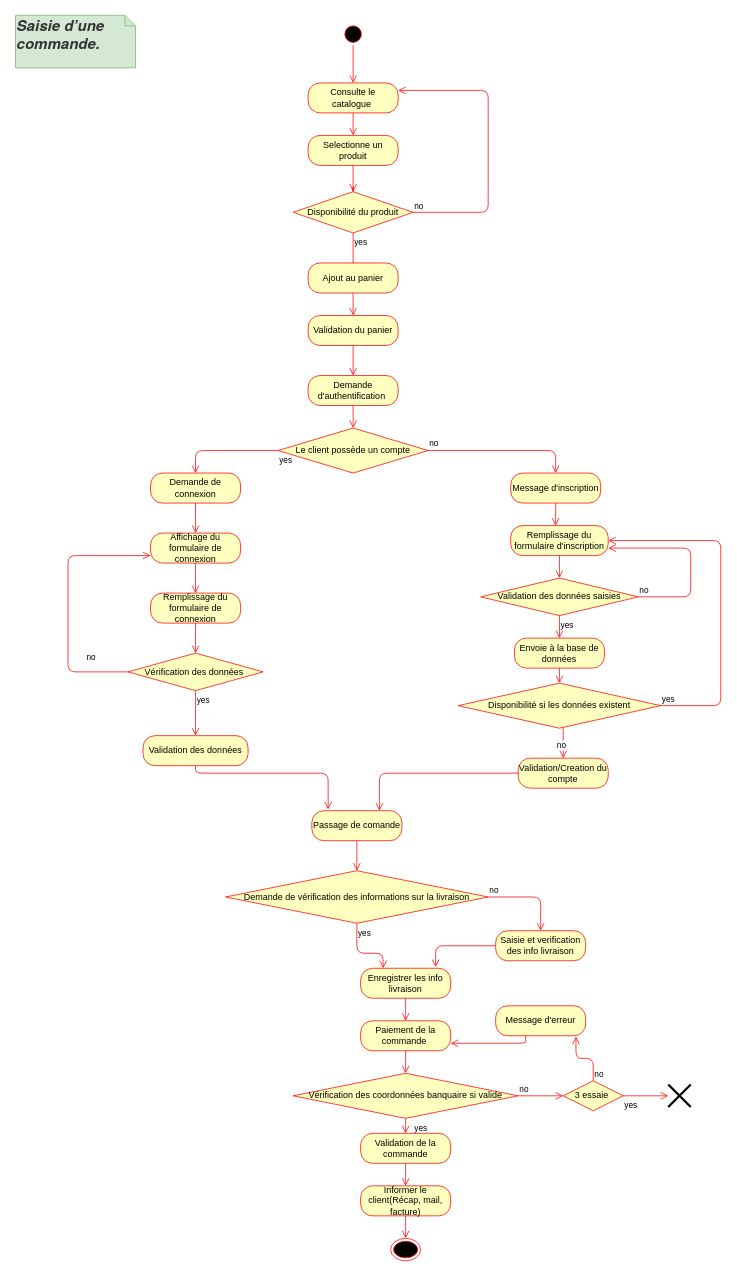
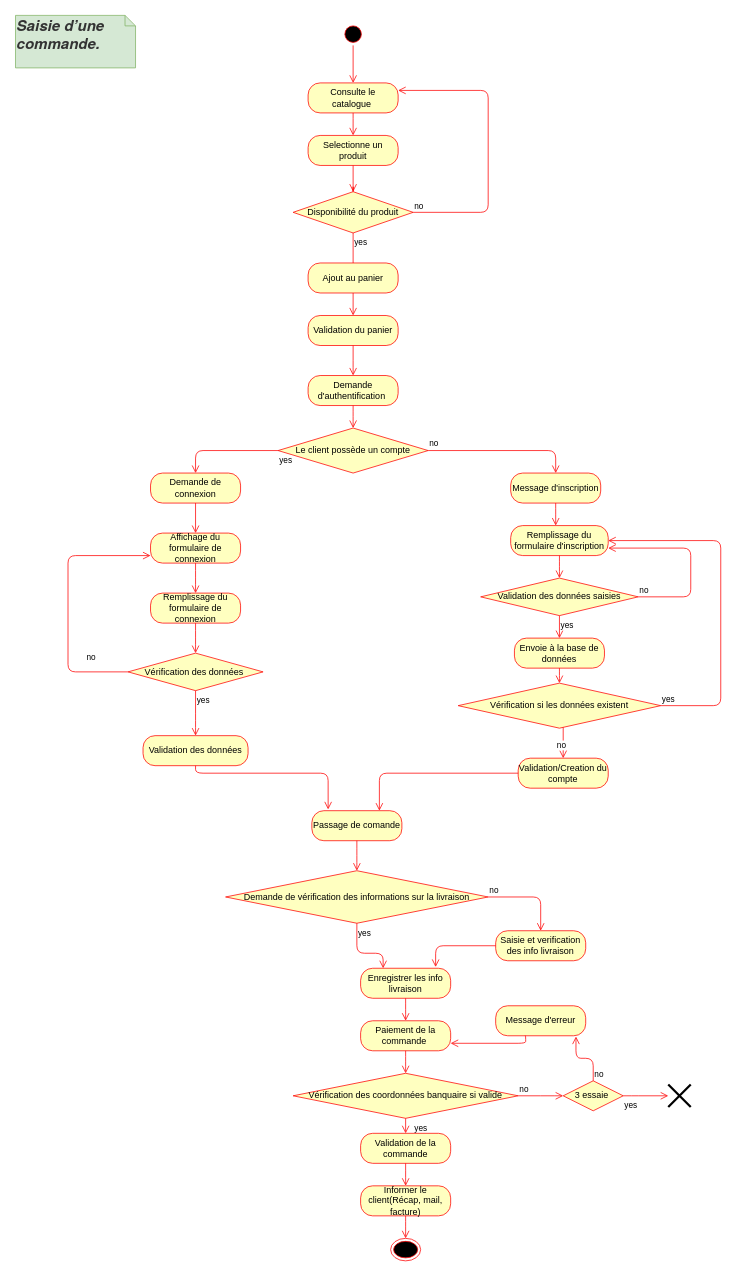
(559, 705) -> (559, 705)
